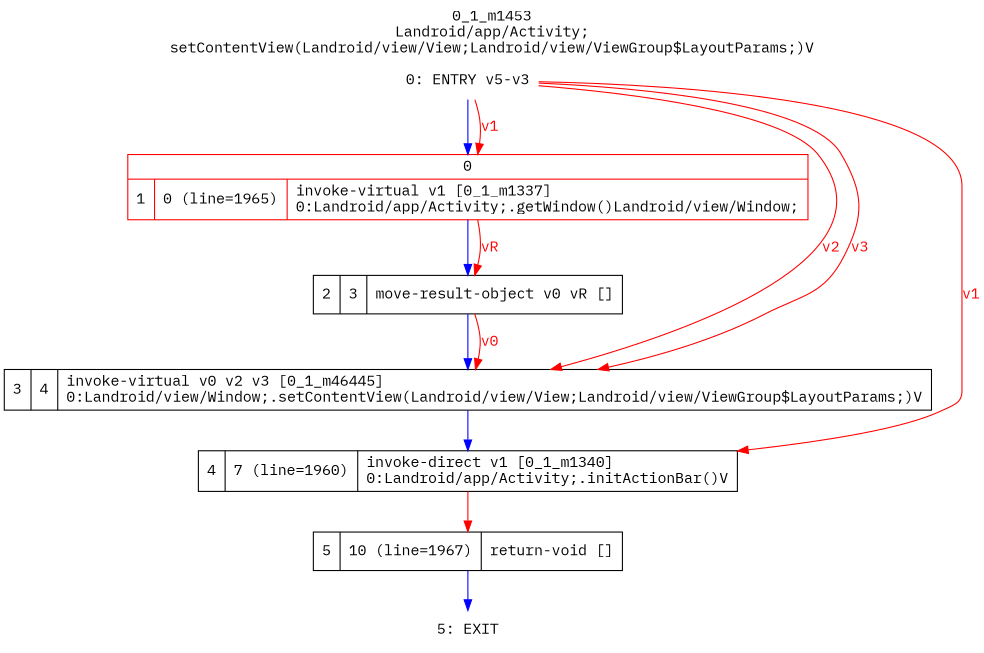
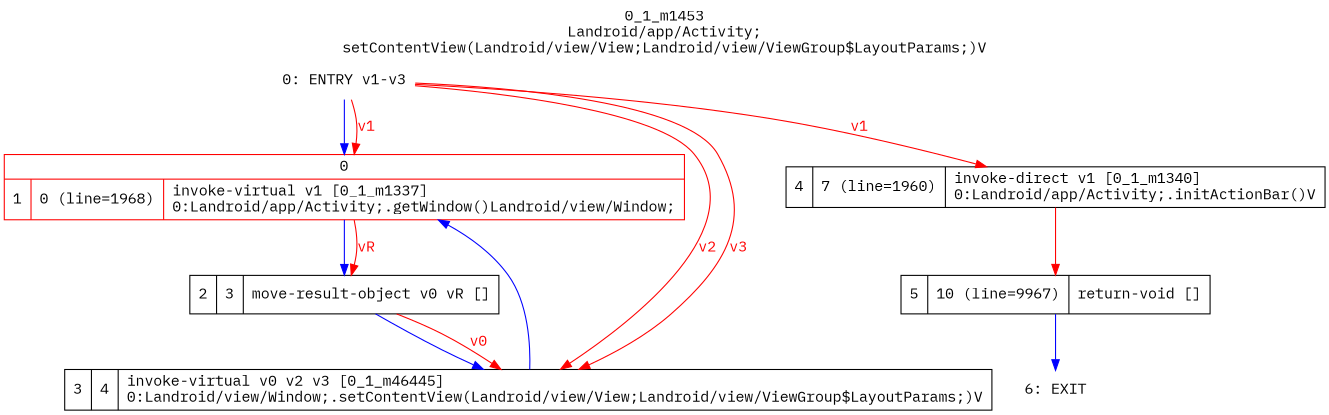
(468, 80) -> (344, 80)
(221, 199) -> (97, 199)
(468, 425) -> (513, 283)
(411, 551) -> (998, 294)
(468, 630) -> (1056, 390)
